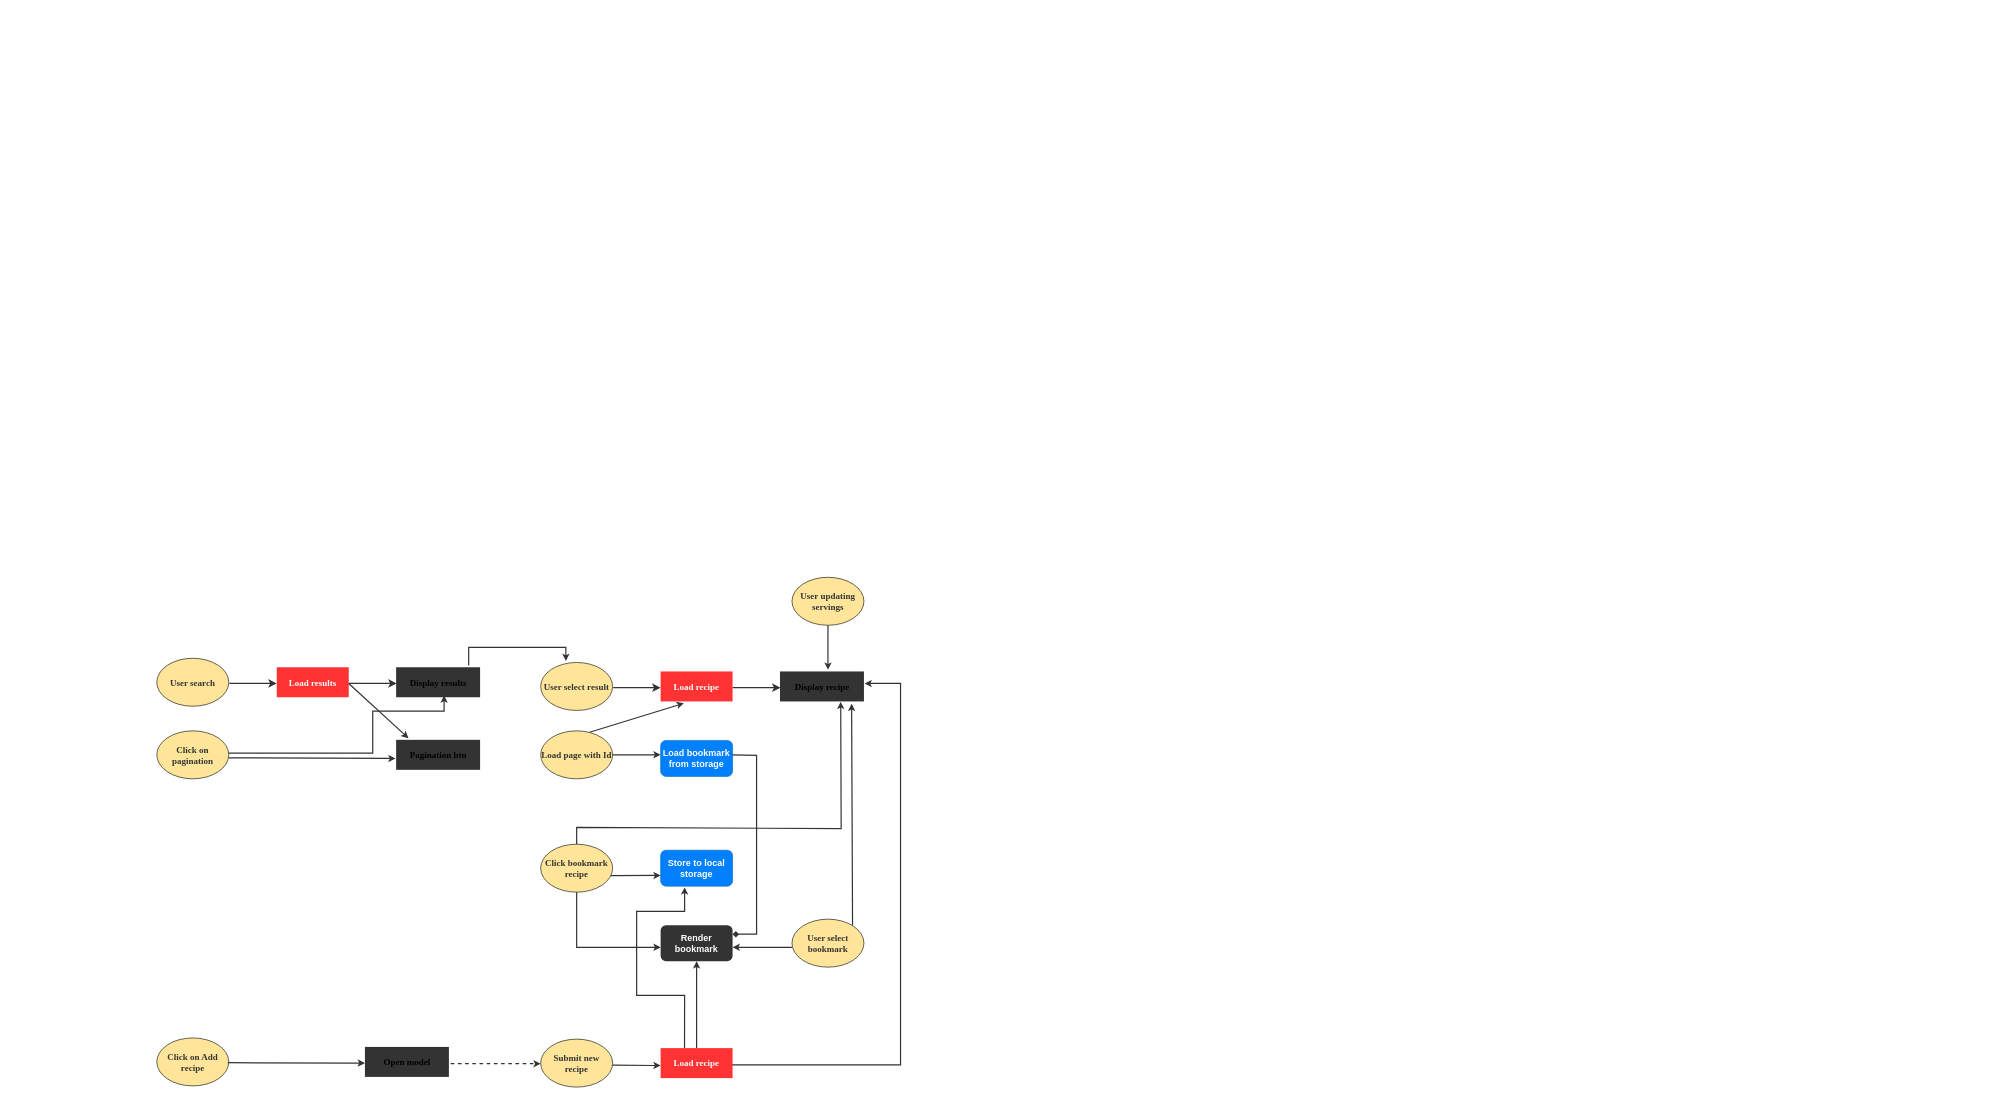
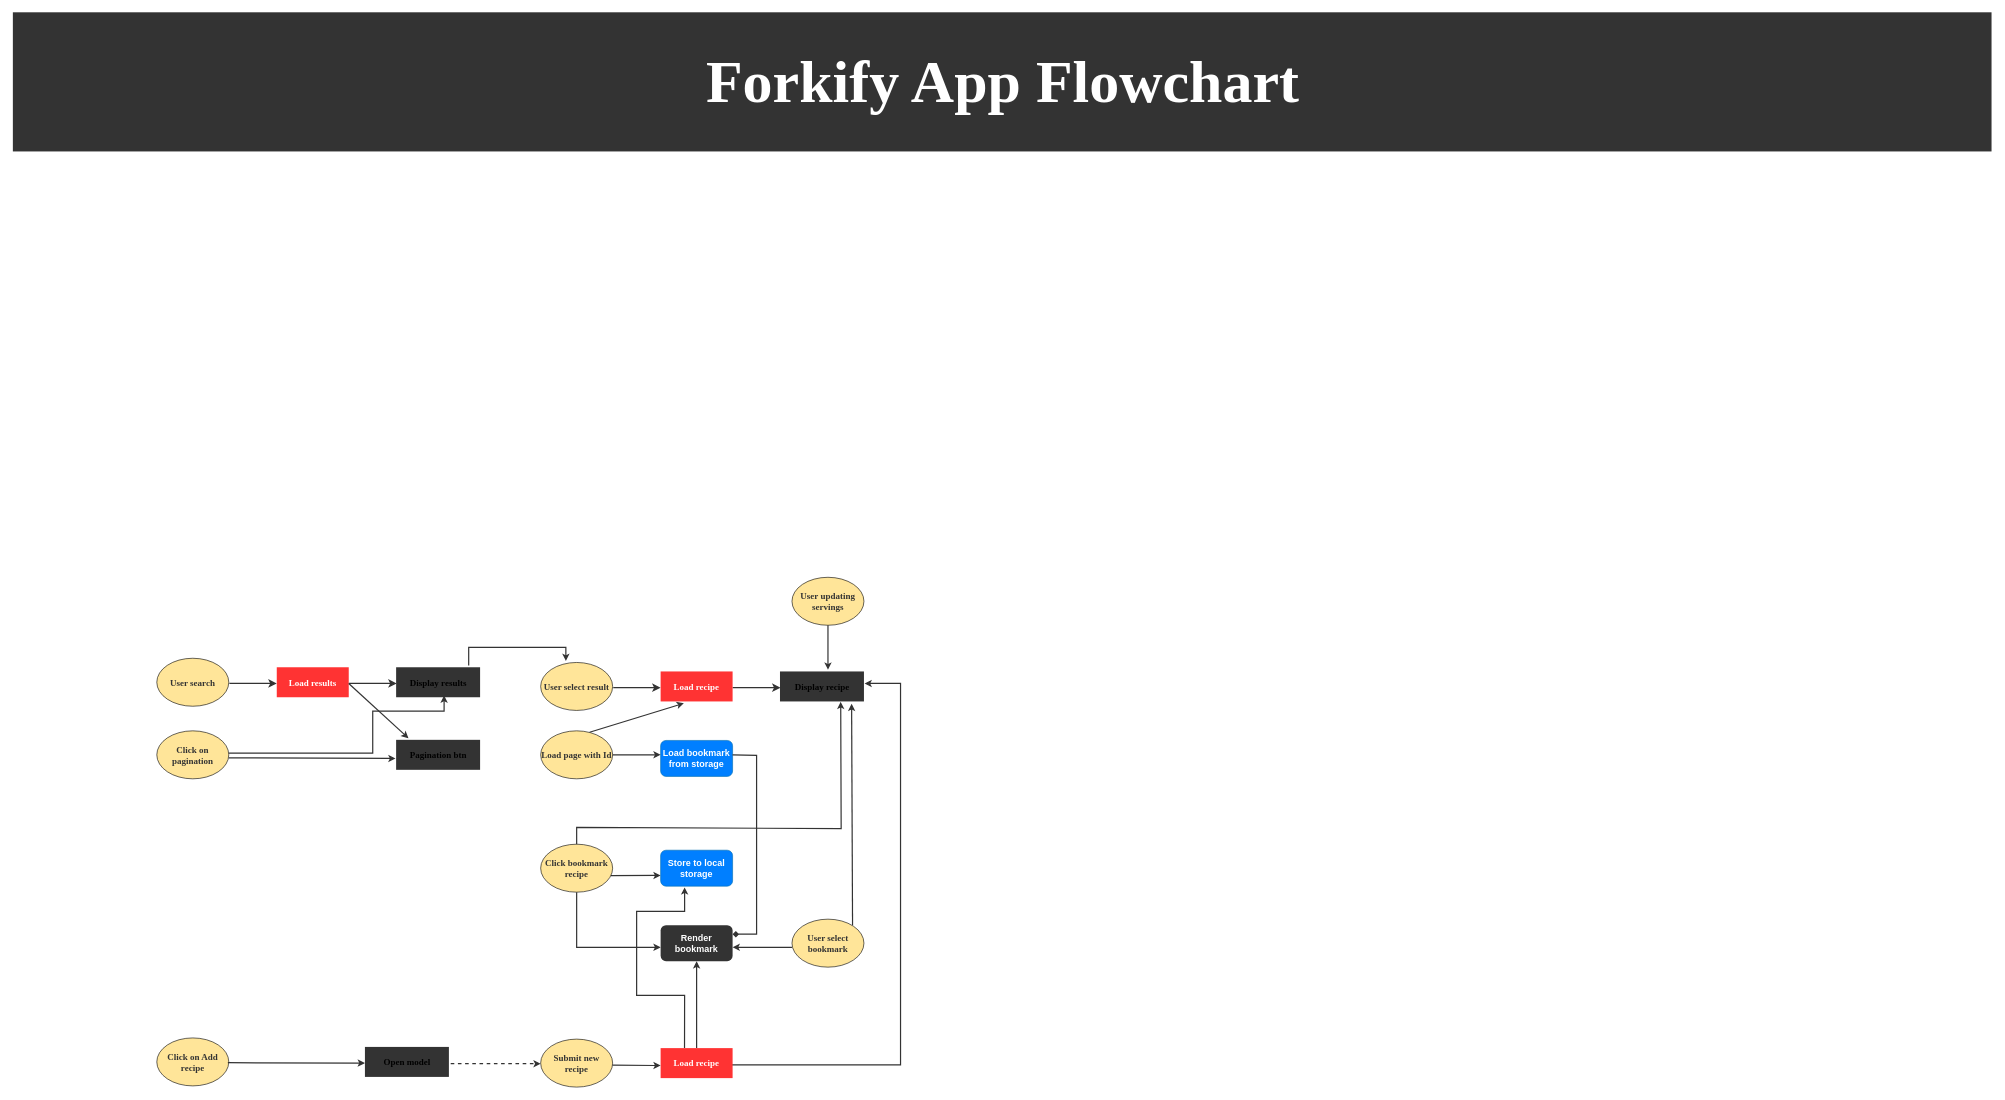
none -> (1002, 82)
